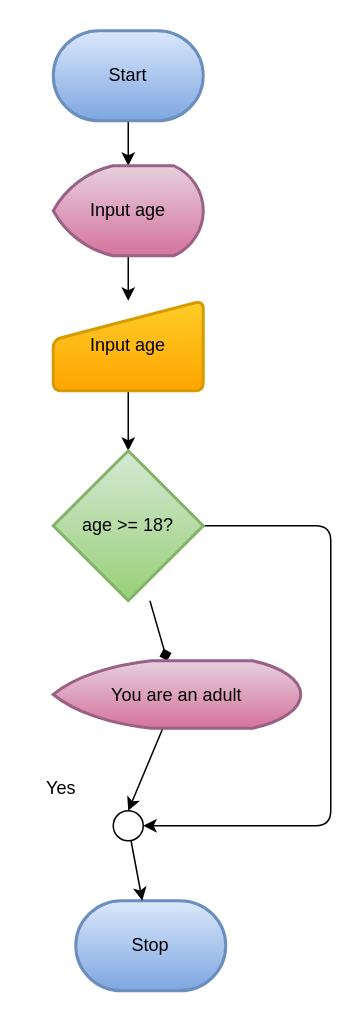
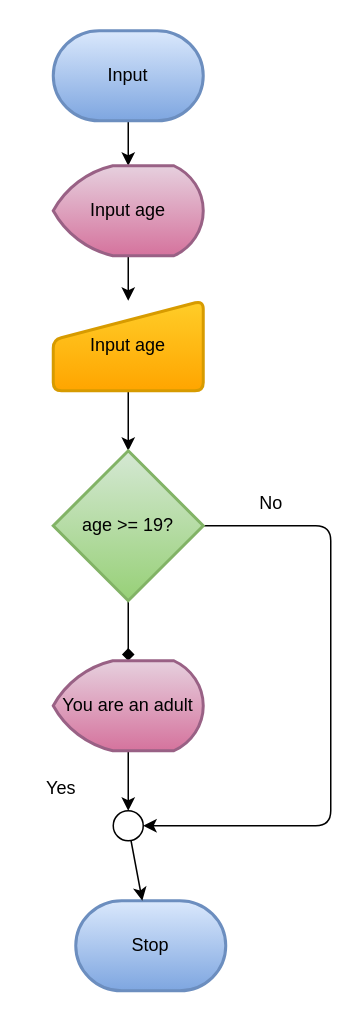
(128, 76) -> (128, 76)
none -> (271, 503)
(128, 526) -> (128, 526)
(177, 695) -> (128, 706)
